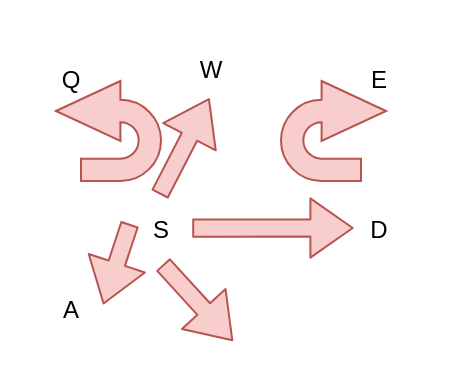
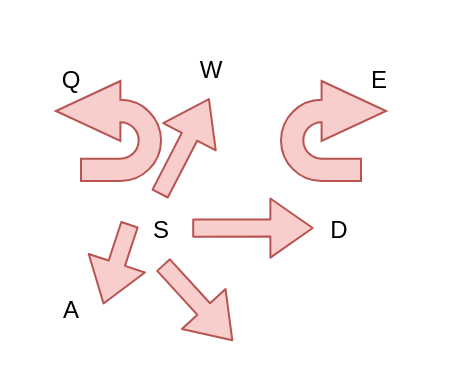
(379, 231) -> (339, 231)
